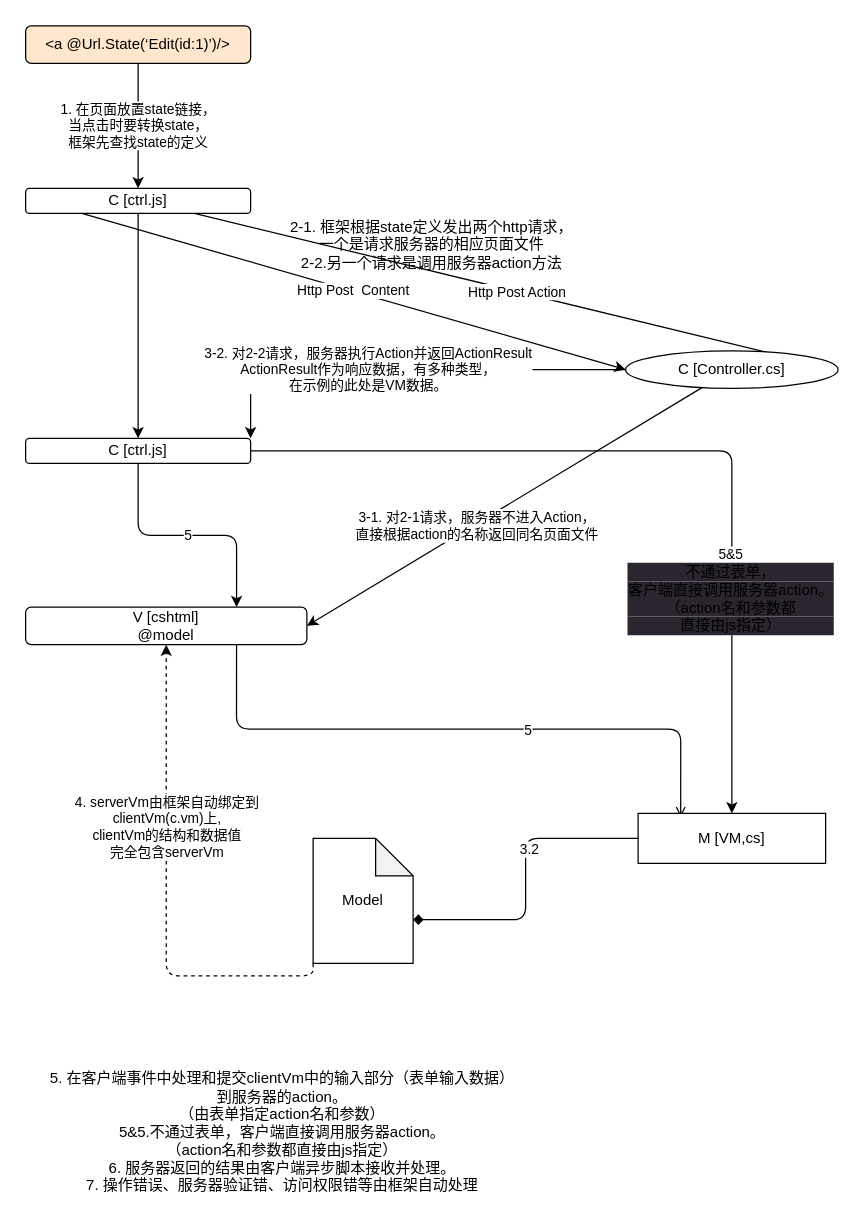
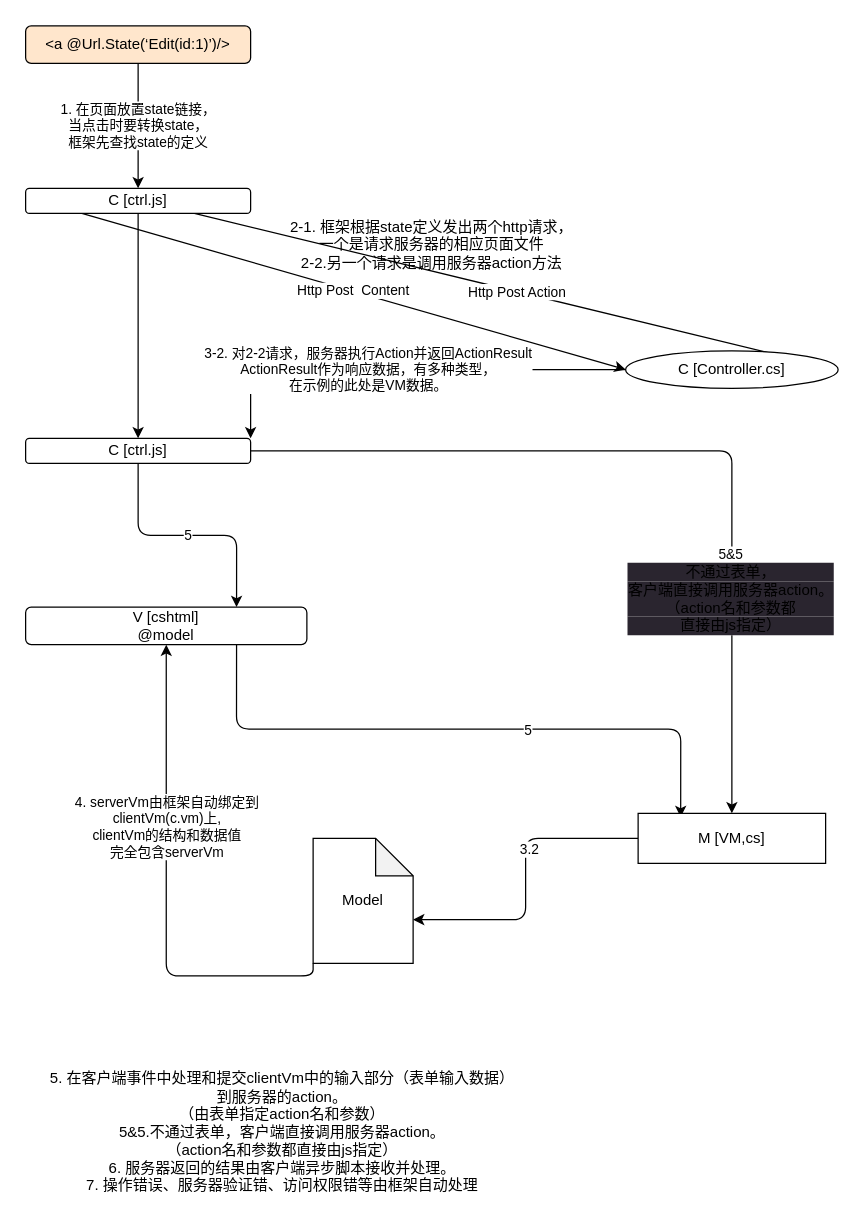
(453, 537) -> none
(681, 809) -> (681, 807)
(424, 919) -> (423, 919)
(191, 976) -> (191, 976)
